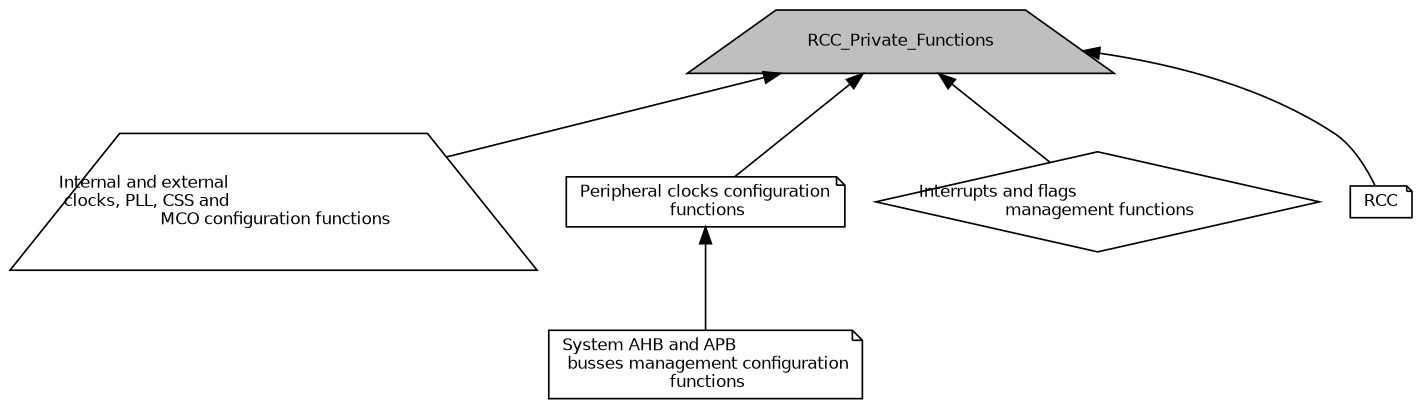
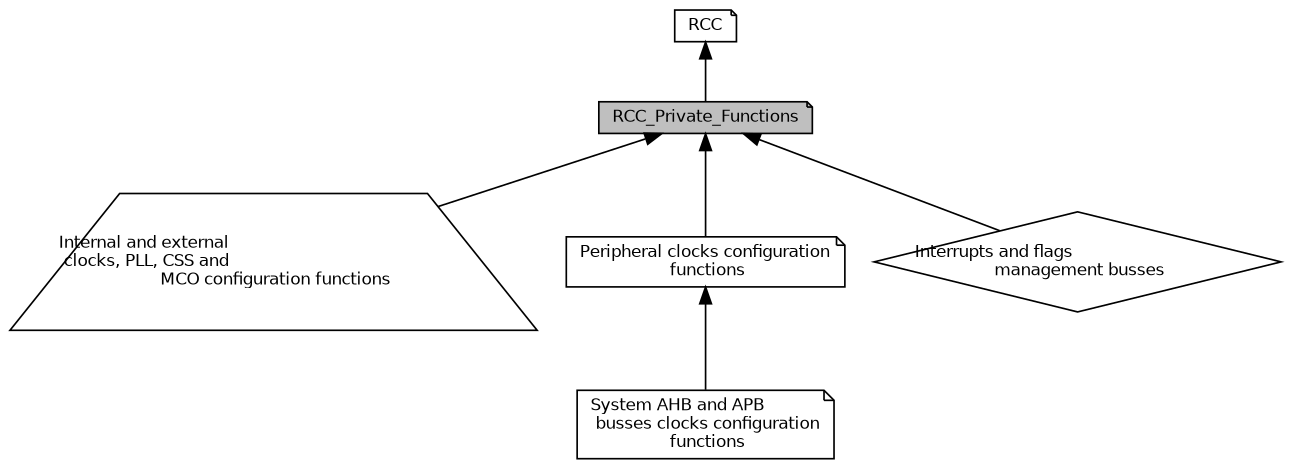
(901, 42) -> (706, 118)
(1253, 92) -> (706, 80)
(1098, 202) -> (1078, 262)
(706, 364) -> (706, 425)
